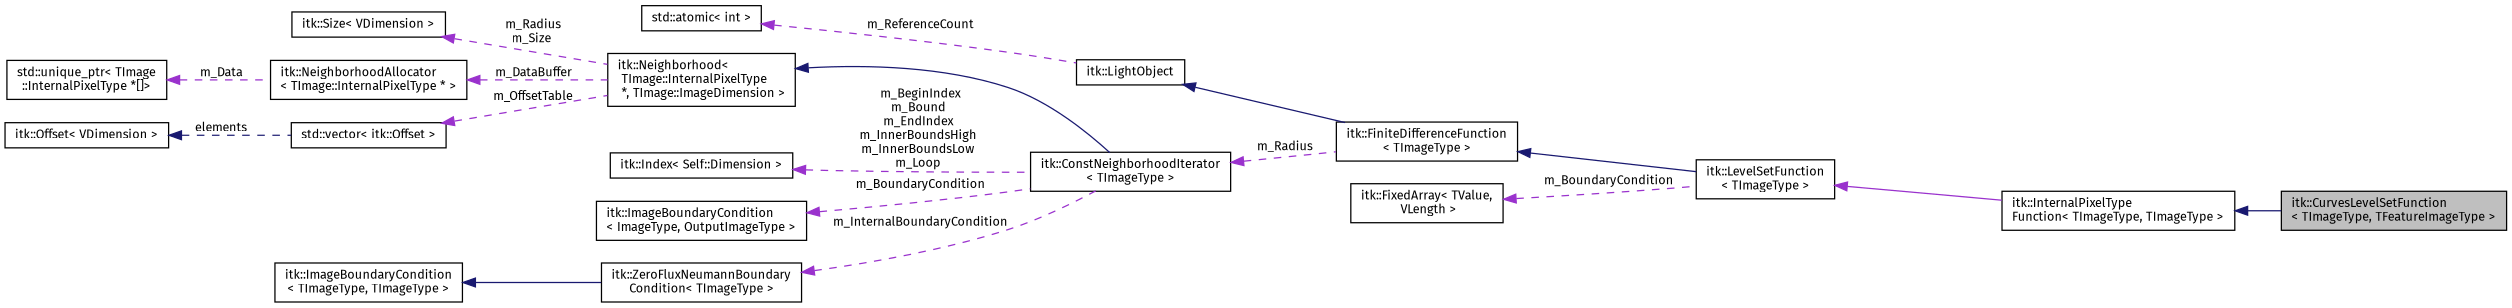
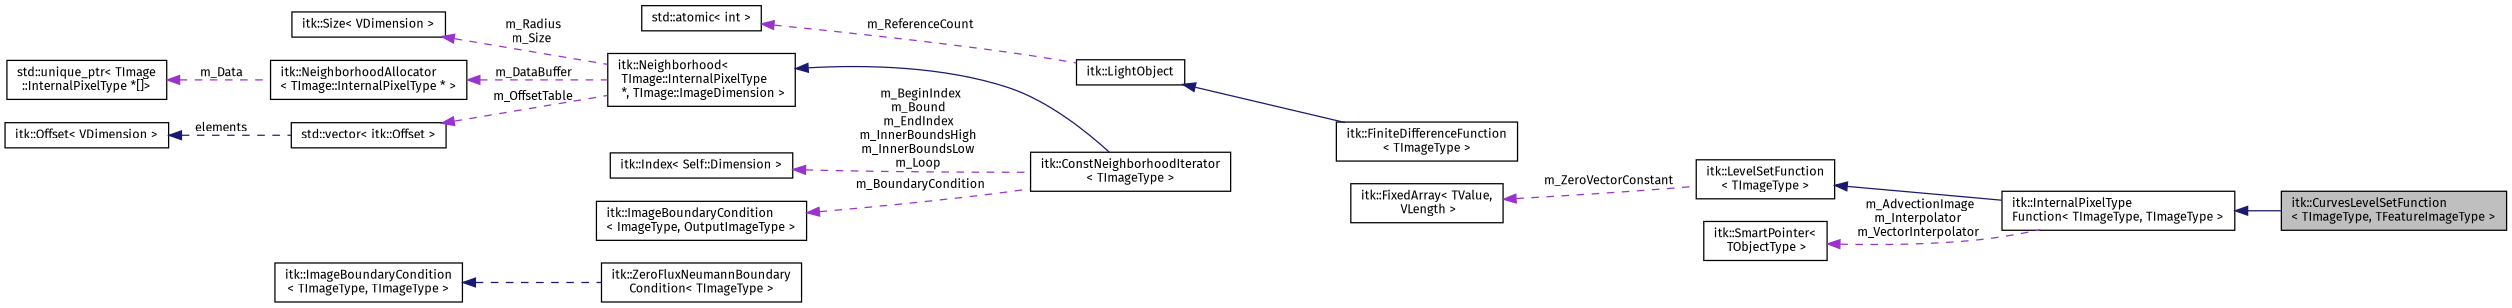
(1290, 157) -> none
(1613, 162) -> none
(1607, 181) -> (1607, 181)
(1924, 193) -> (1924, 193)
none -> (1765, 241)
(959, 243) -> none
(538, 282) -> (538, 282)
